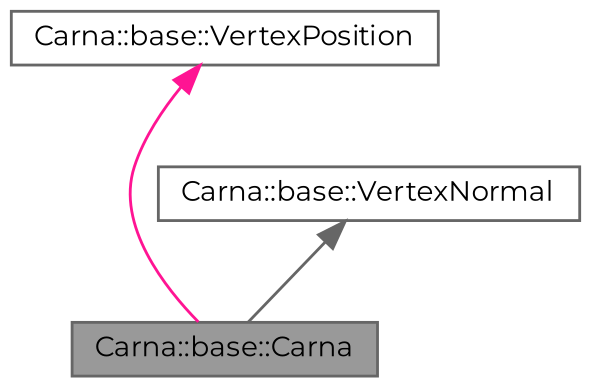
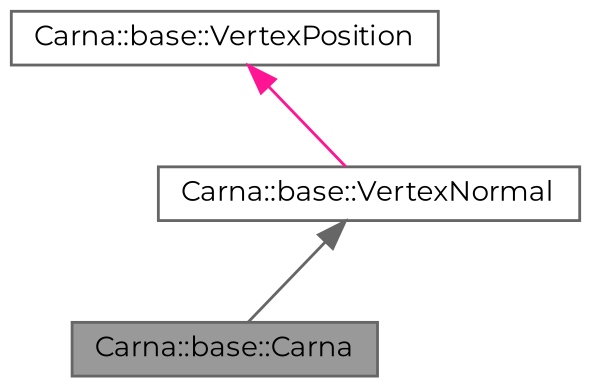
(132, 208) -> (307, 126)
